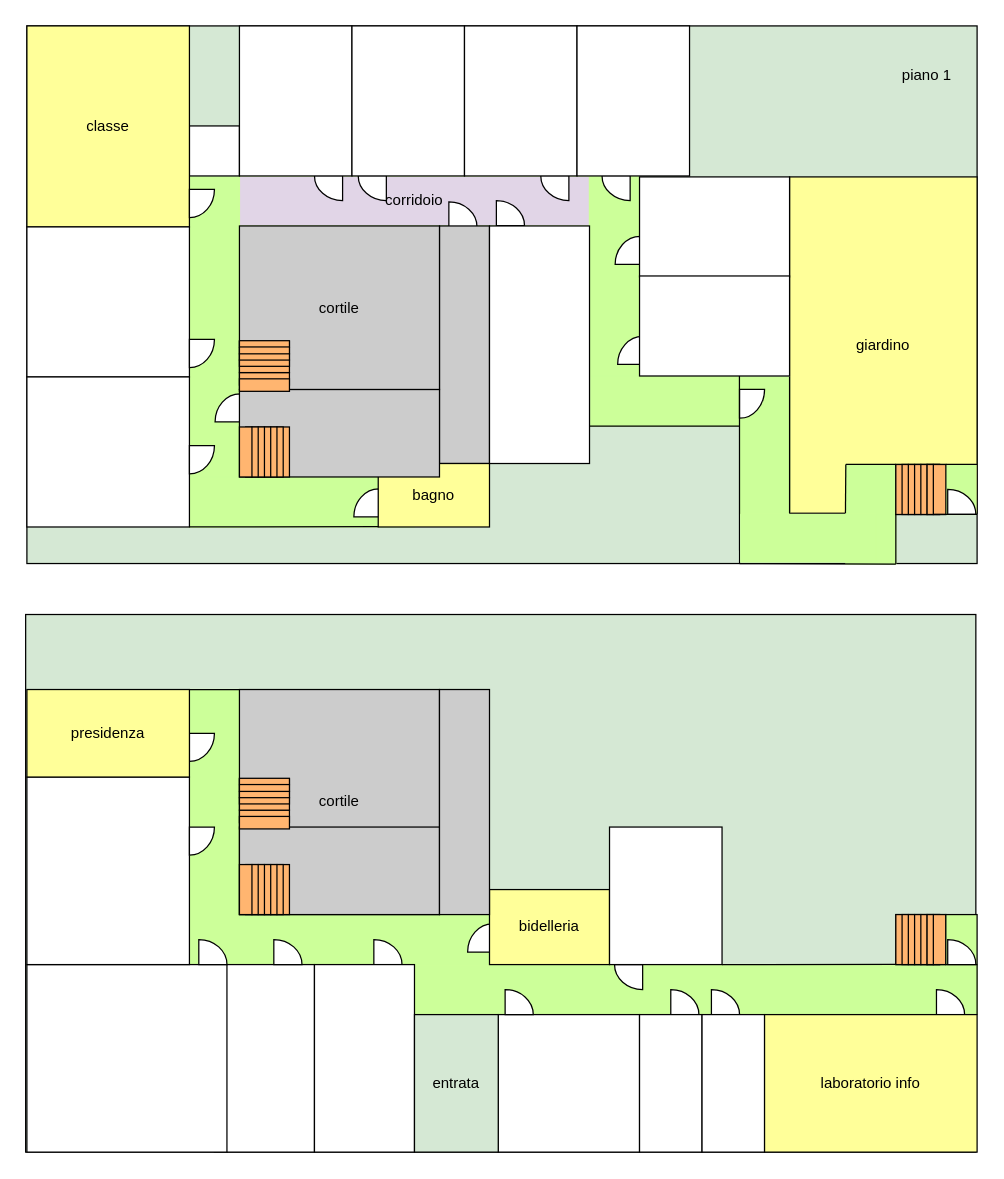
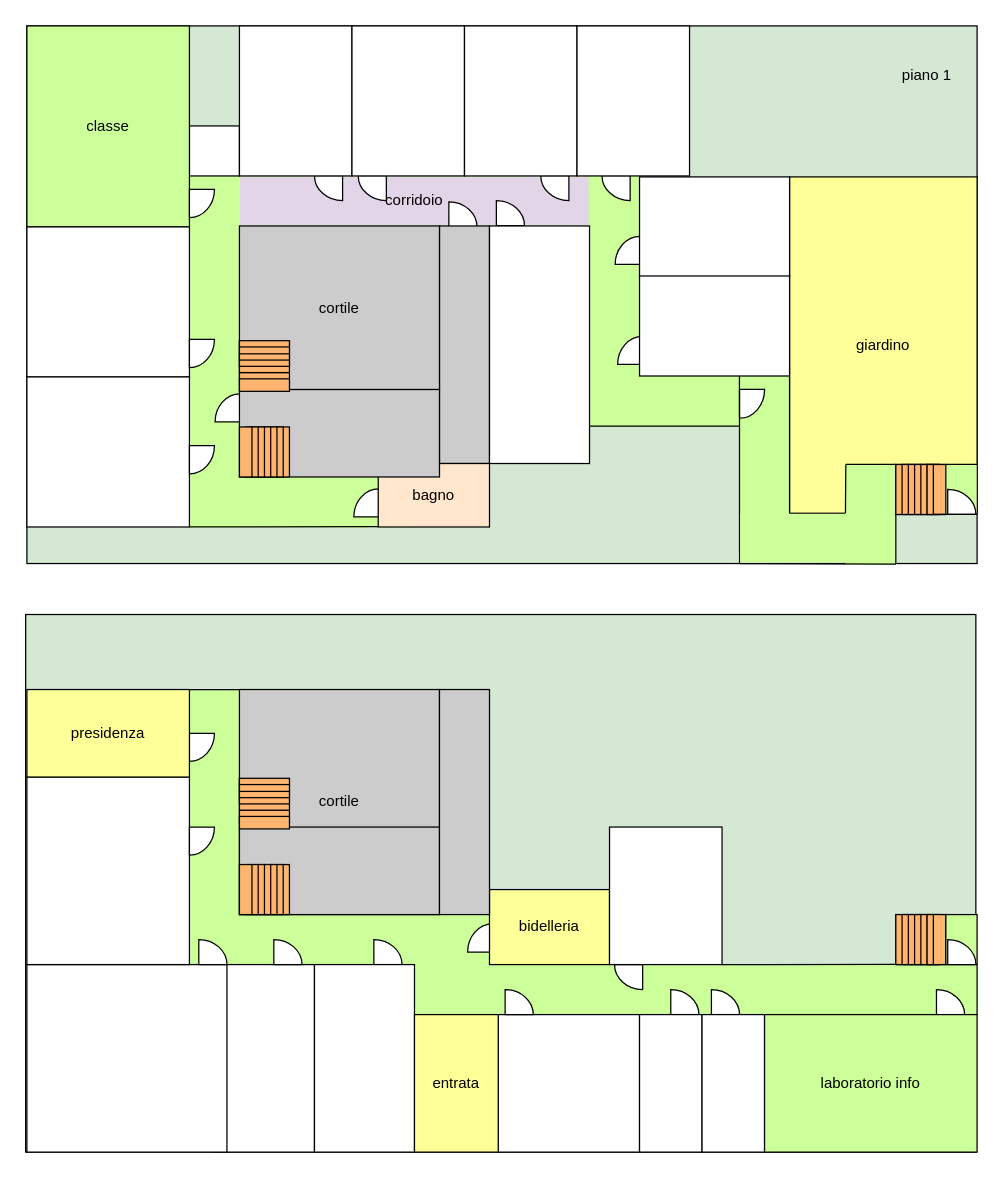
(108, 126) -> (108, 126)
(434, 495) -> (434, 495)
(456, 1083) -> (456, 1083)
(871, 1083) -> (871, 1083)
